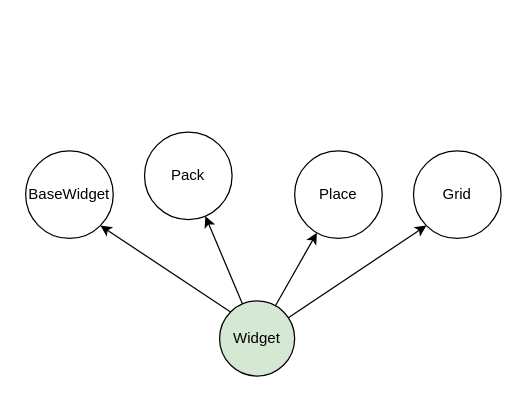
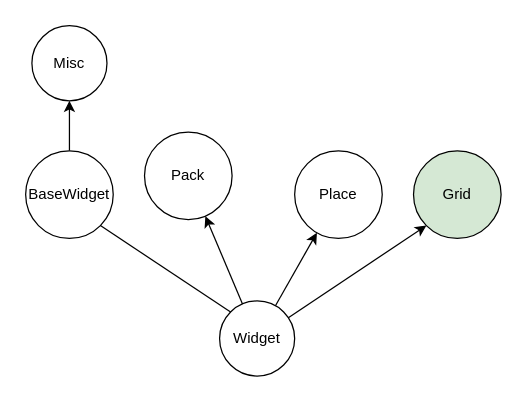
none -> (69, 63)
none -> (69, 130)
(457, 194) -> (457, 194)
(109, 231) -> (105, 229)
(257, 338) -> (257, 338)
